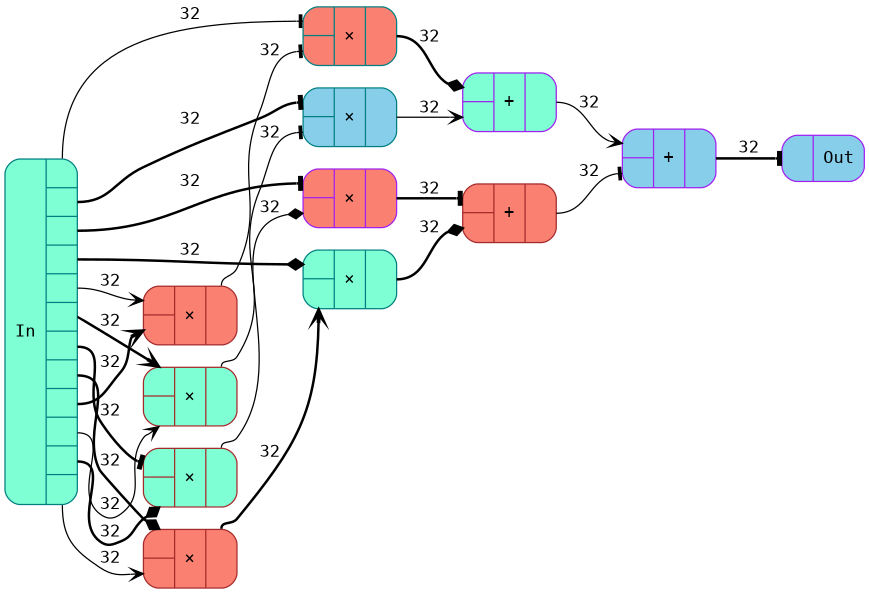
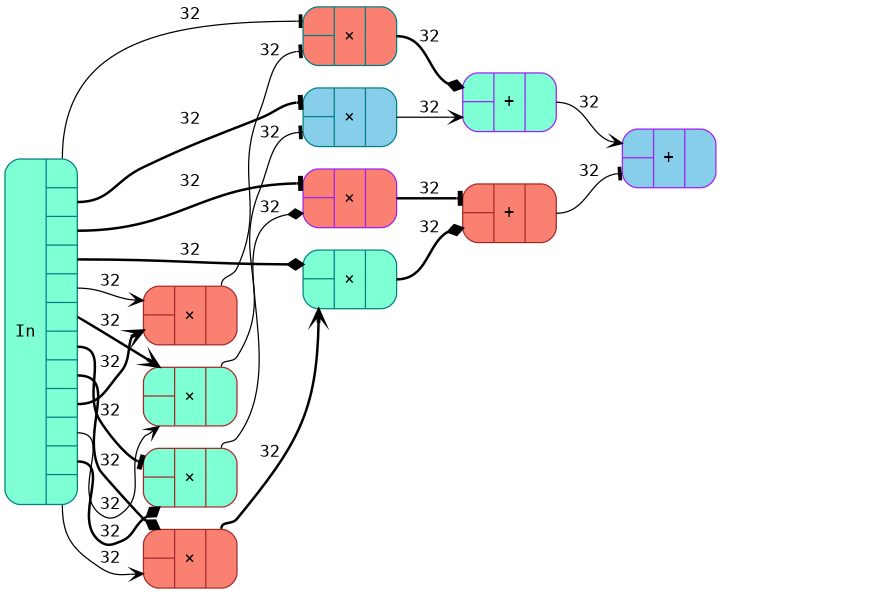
(823, 158) -> none
